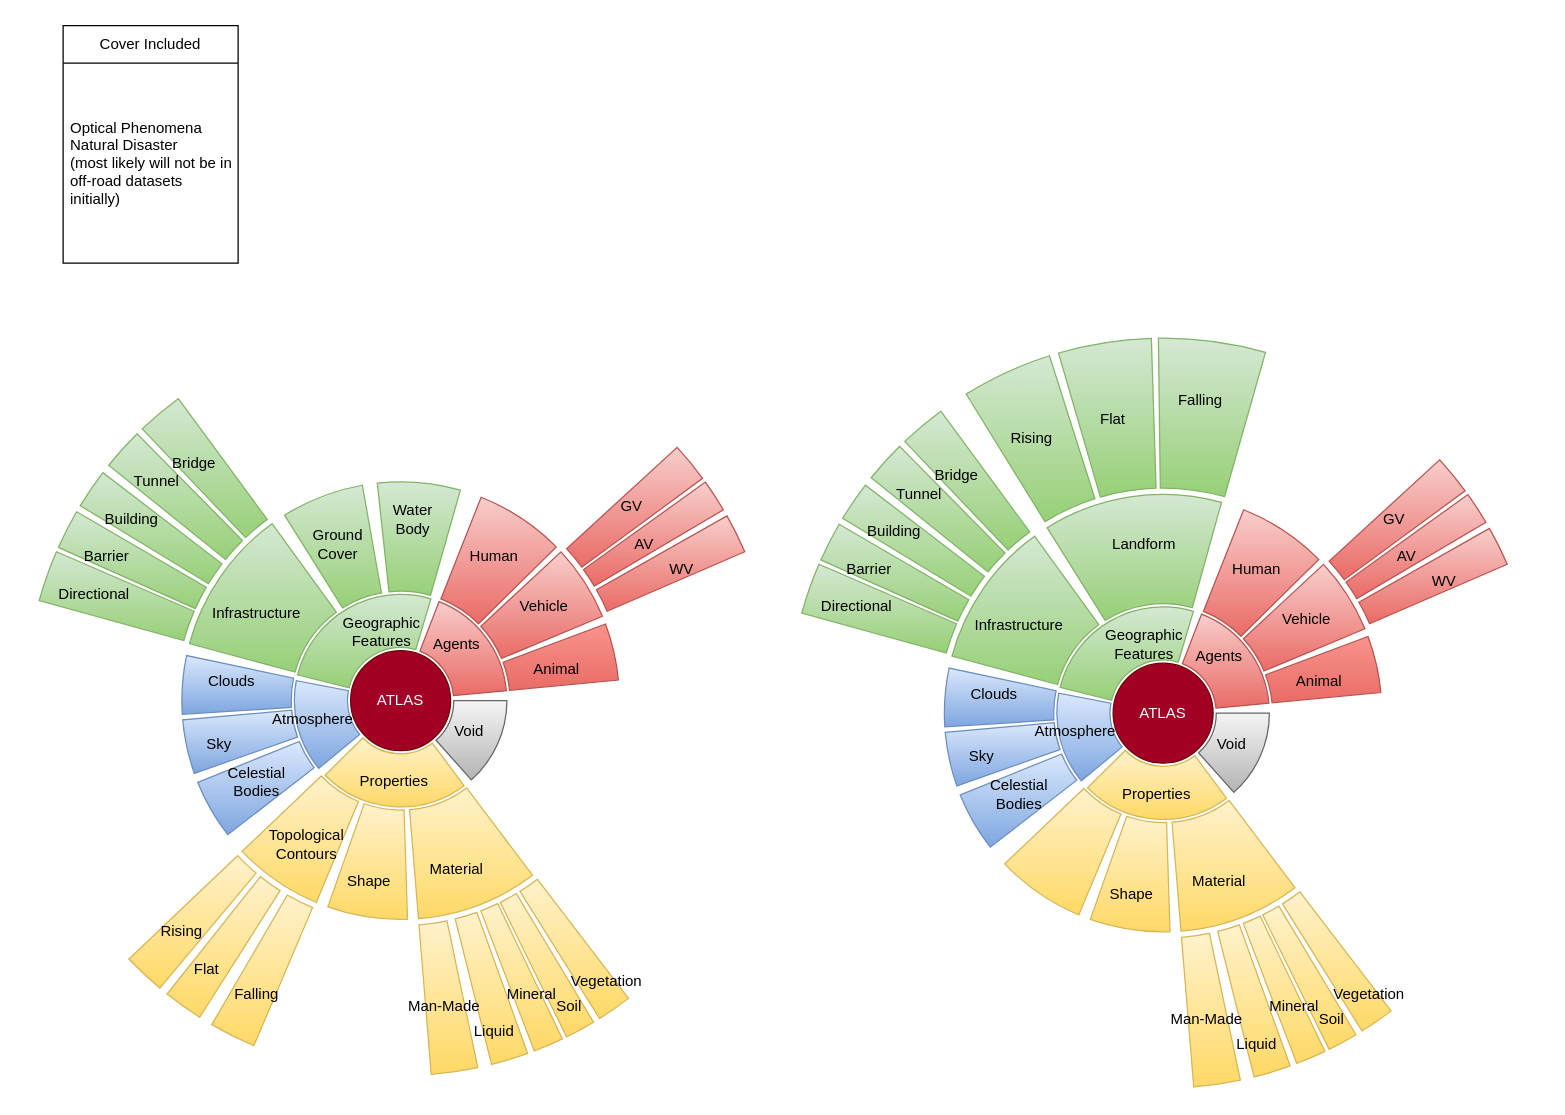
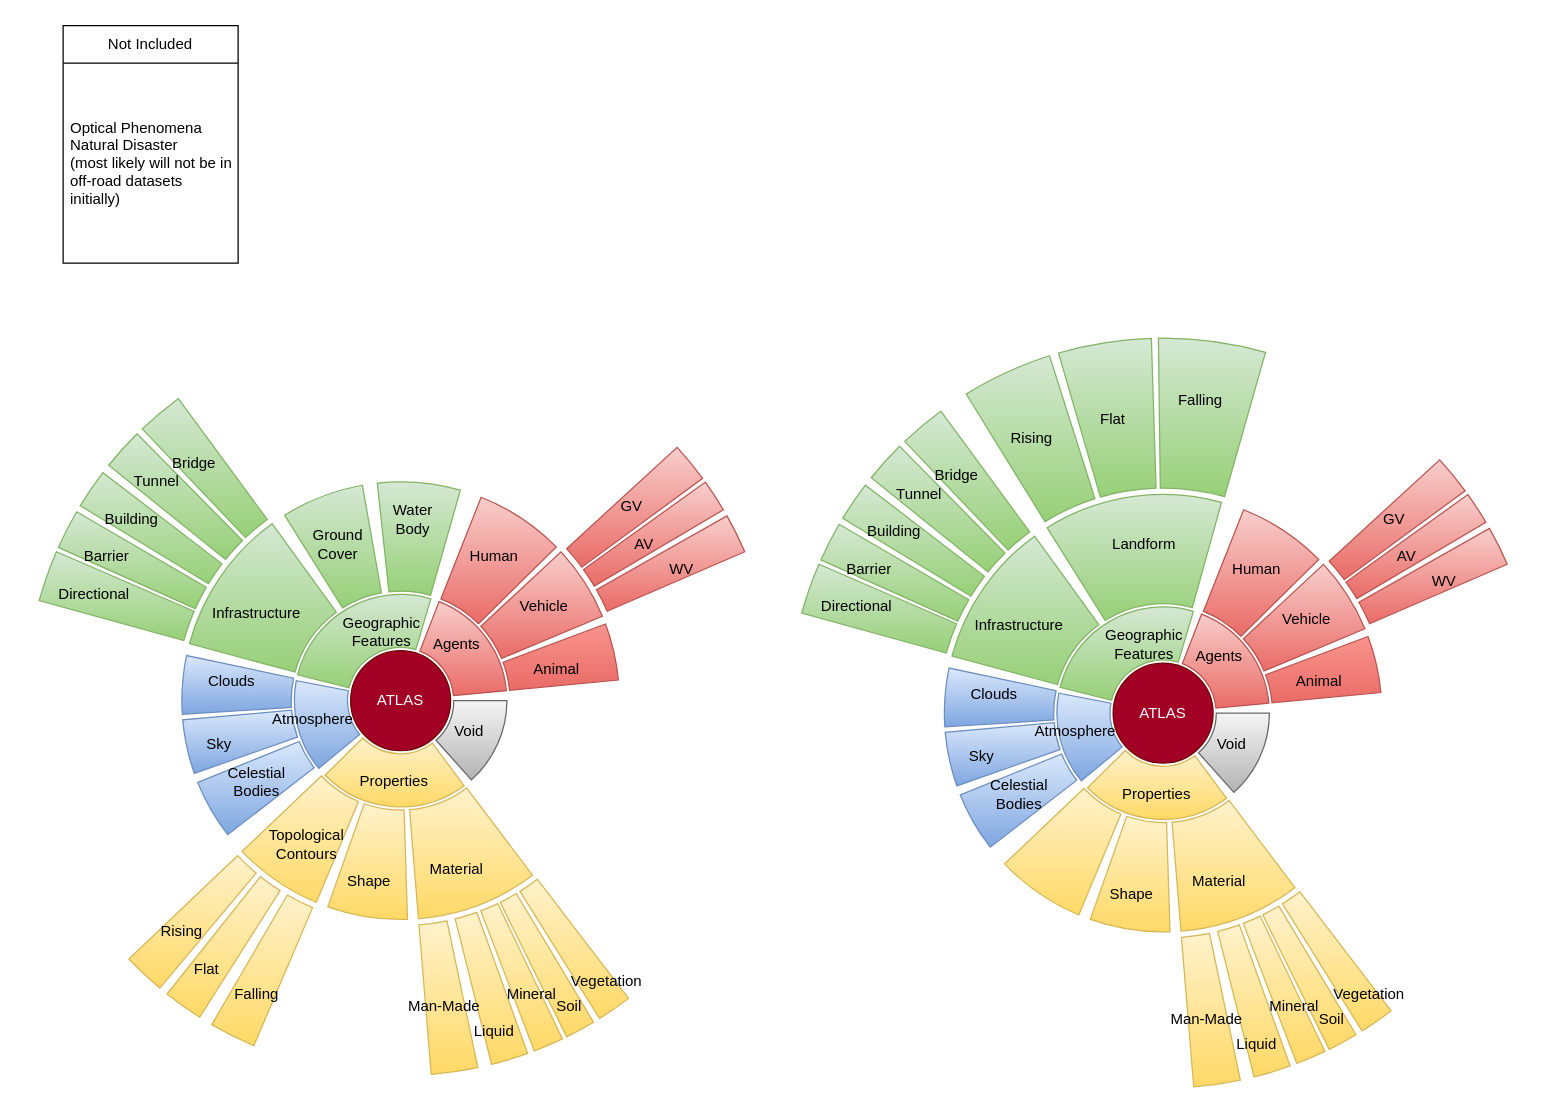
(151, 44) -> (151, 44)
